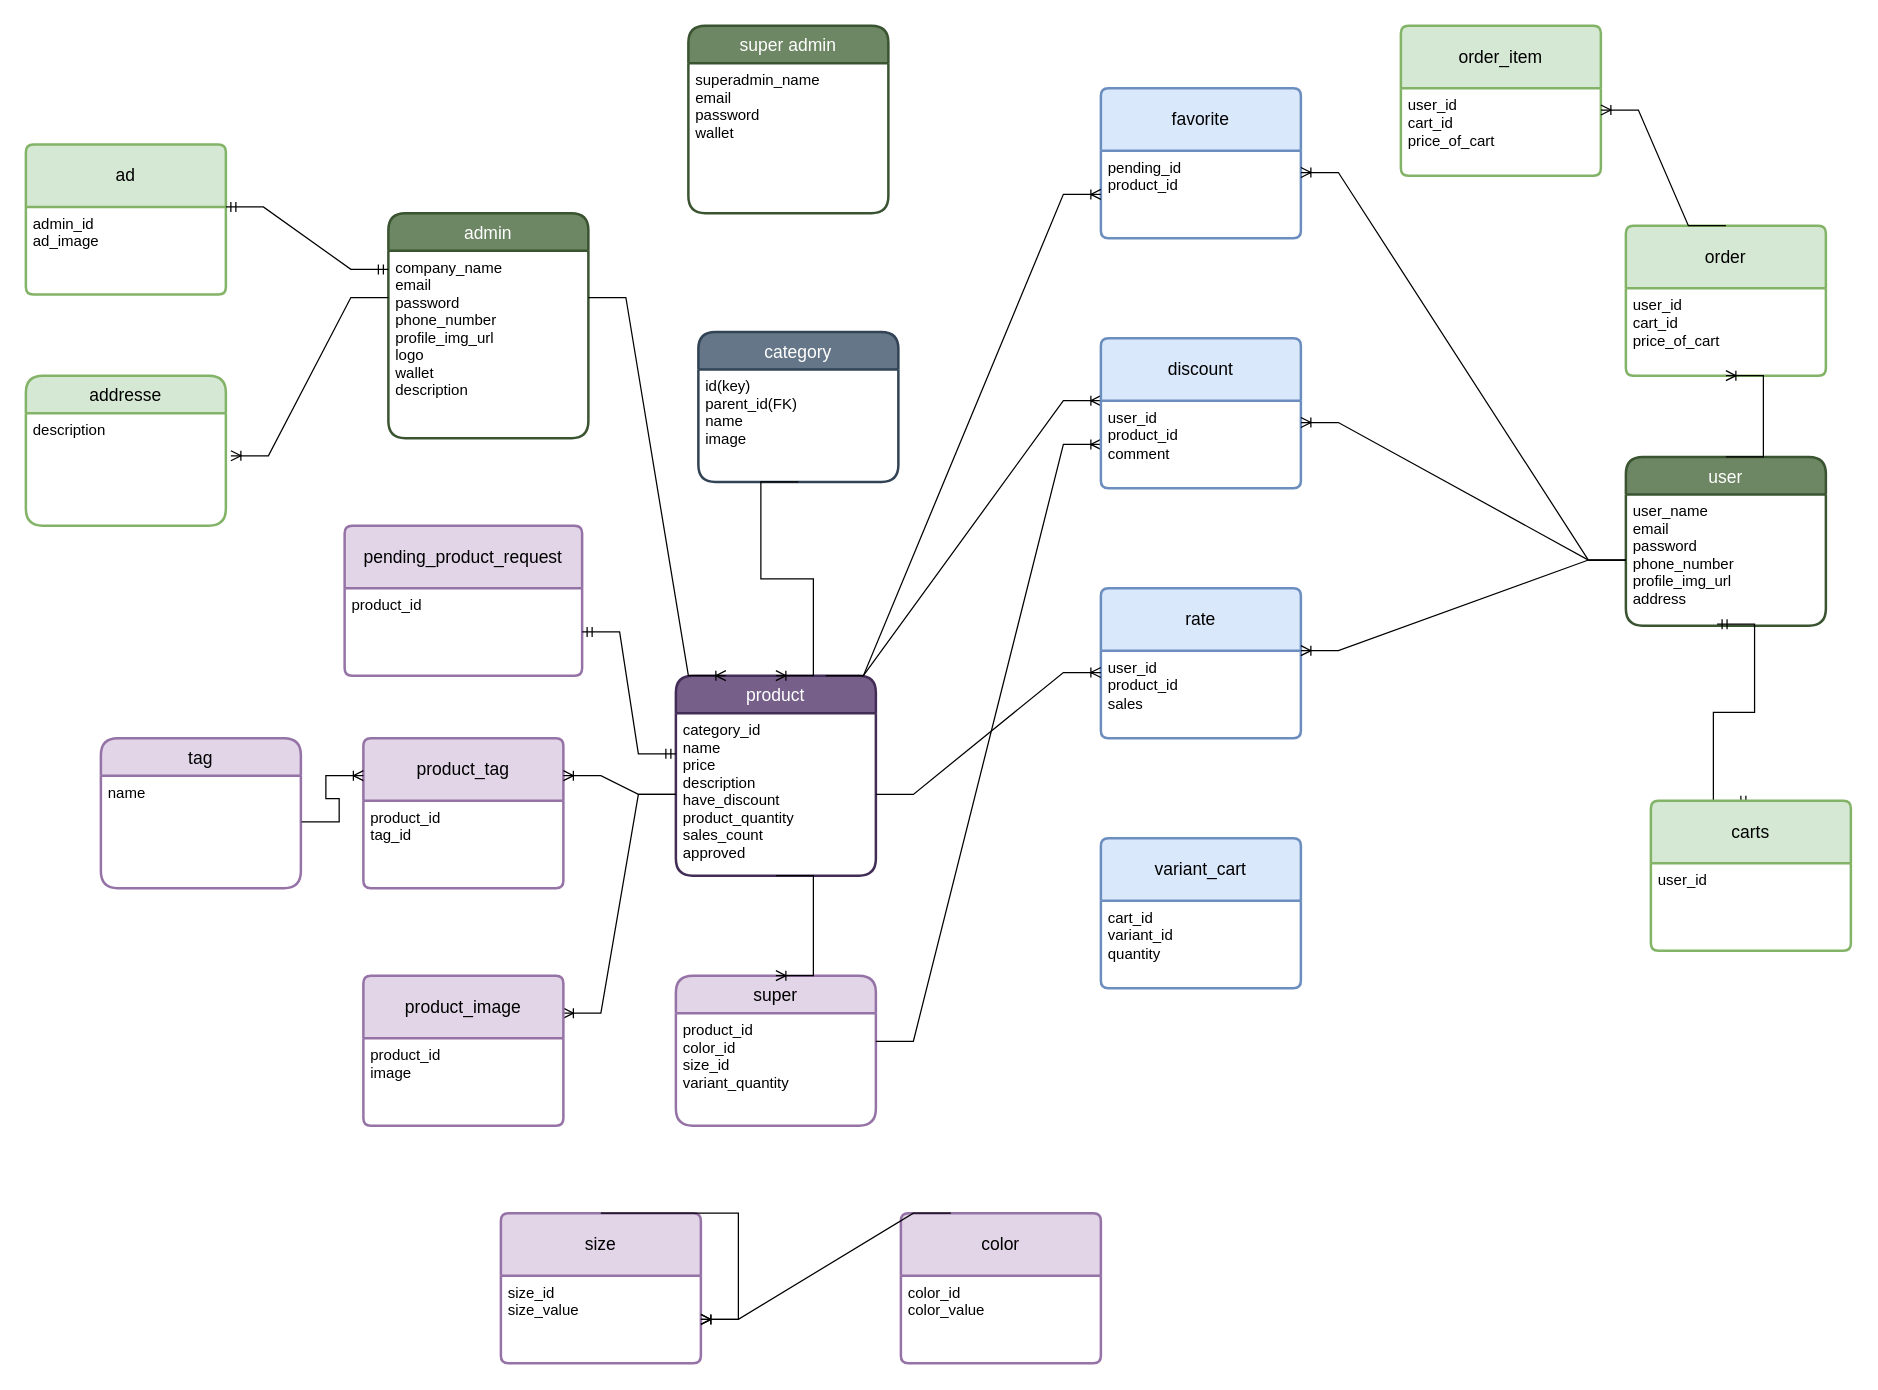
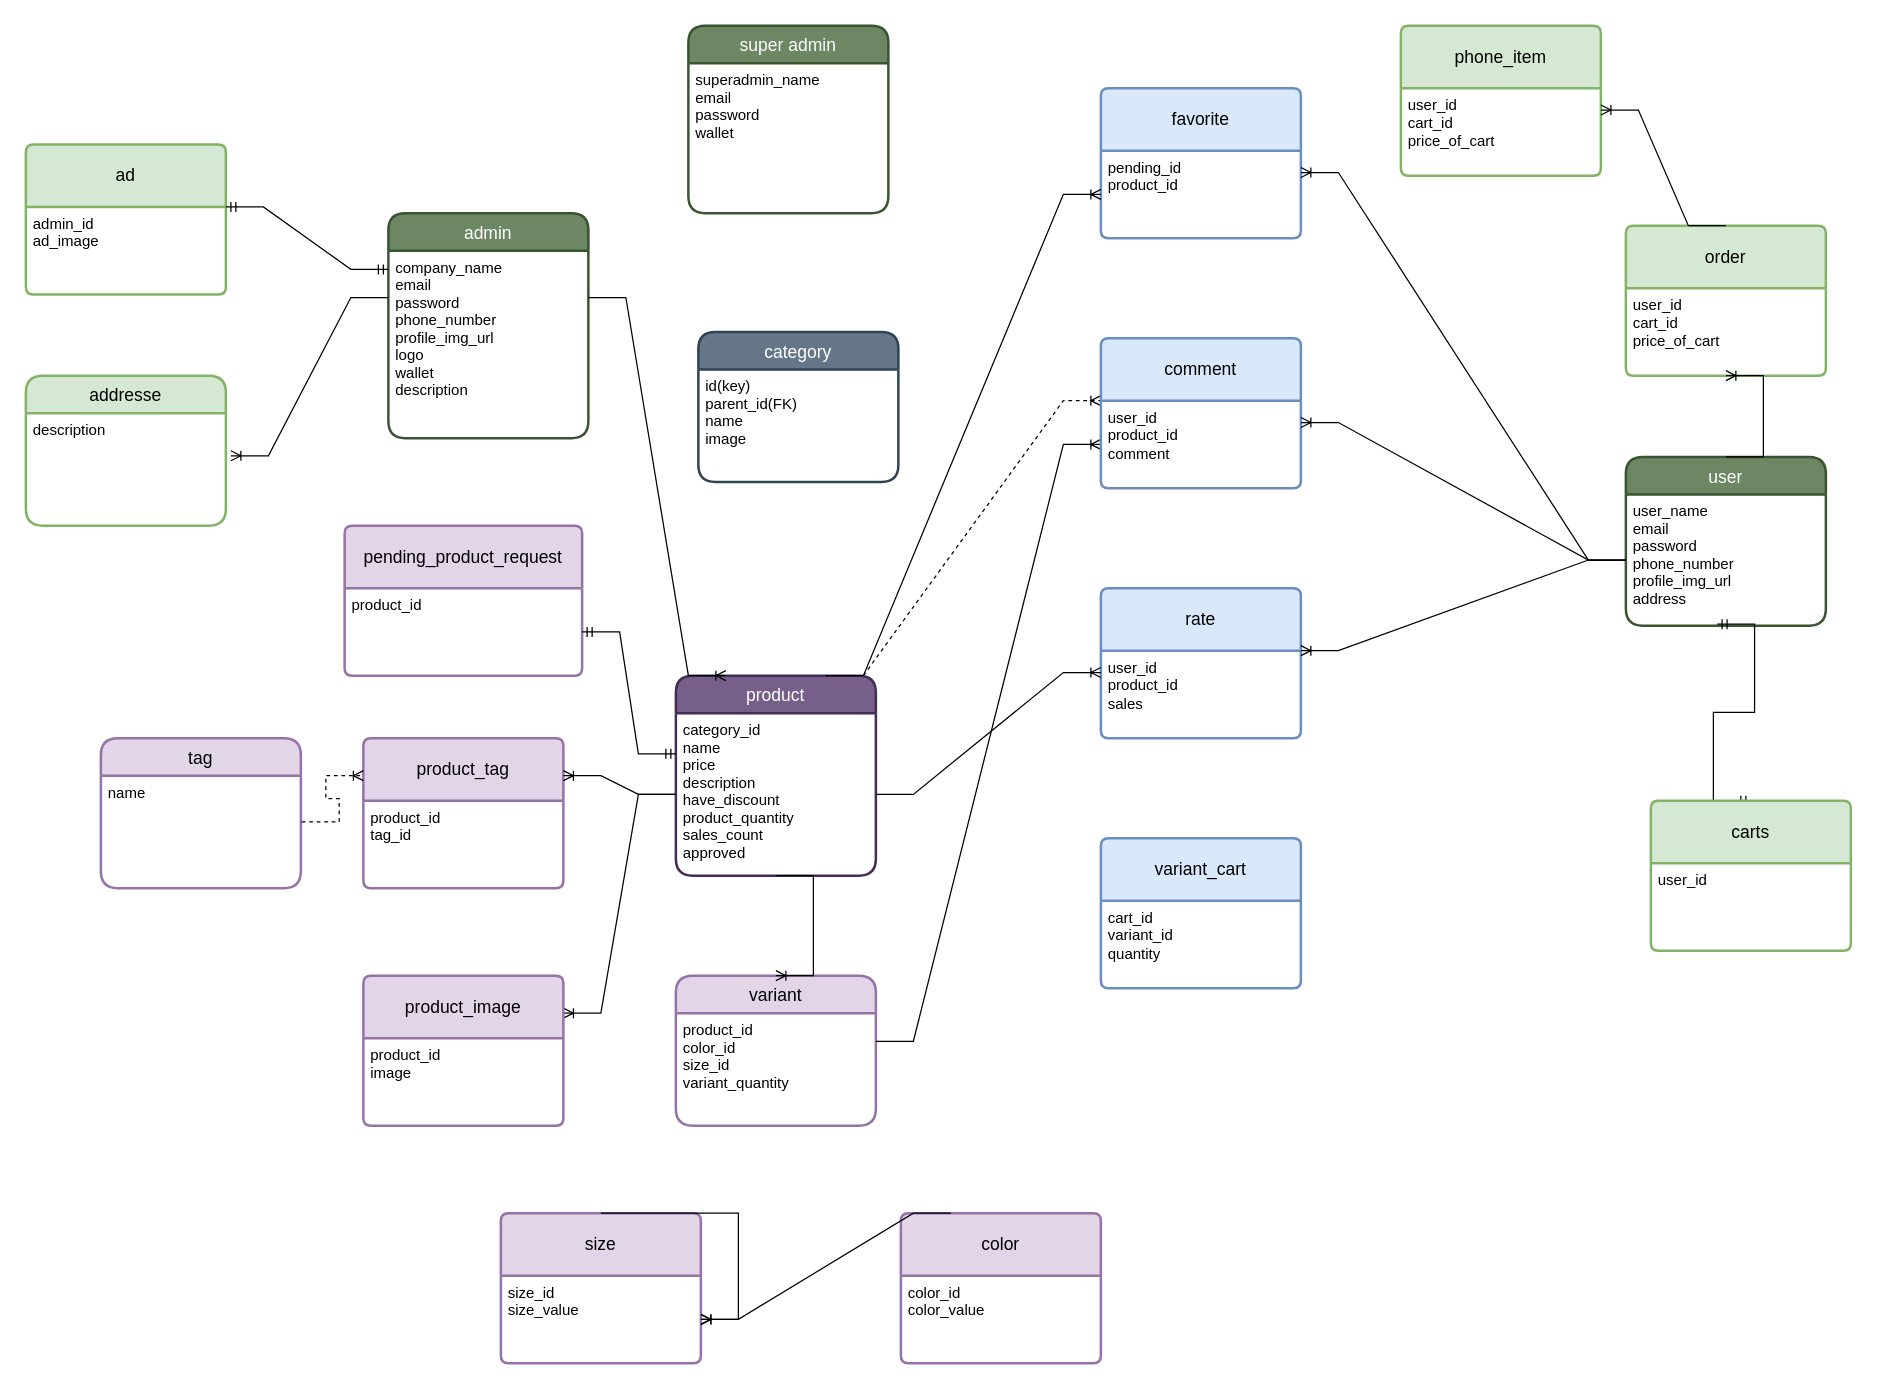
(1501, 57) -> (1501, 57)
(1201, 369) -> (1201, 369)
(975, 522) -> (975, 522)
(789, 579) -> none
(331, 799) -> (331, 799)
(775, 995) -> (775, 995)
